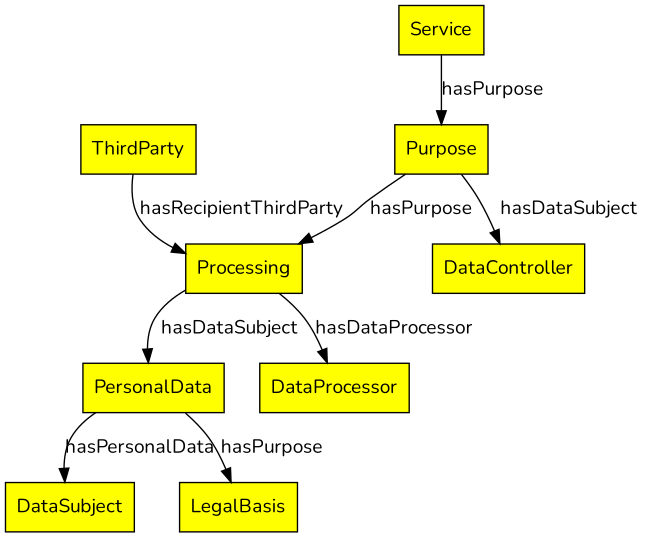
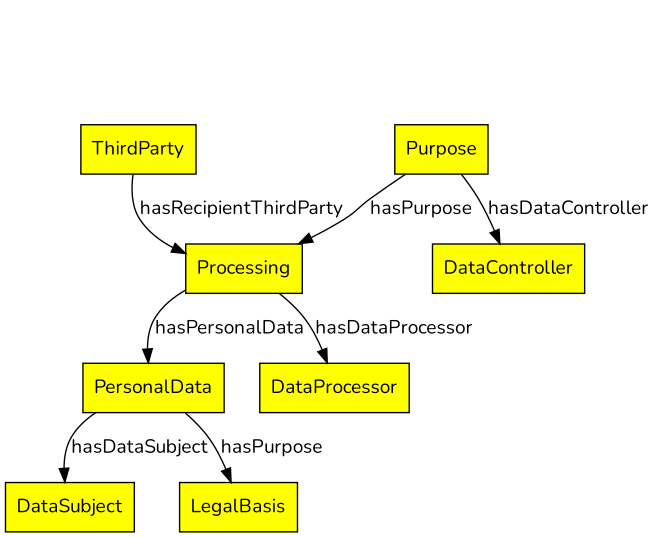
(441, 30) -> none
(569, 209) -> (569, 209)
(230, 328) -> (230, 328)
(140, 448) -> (140, 448)
